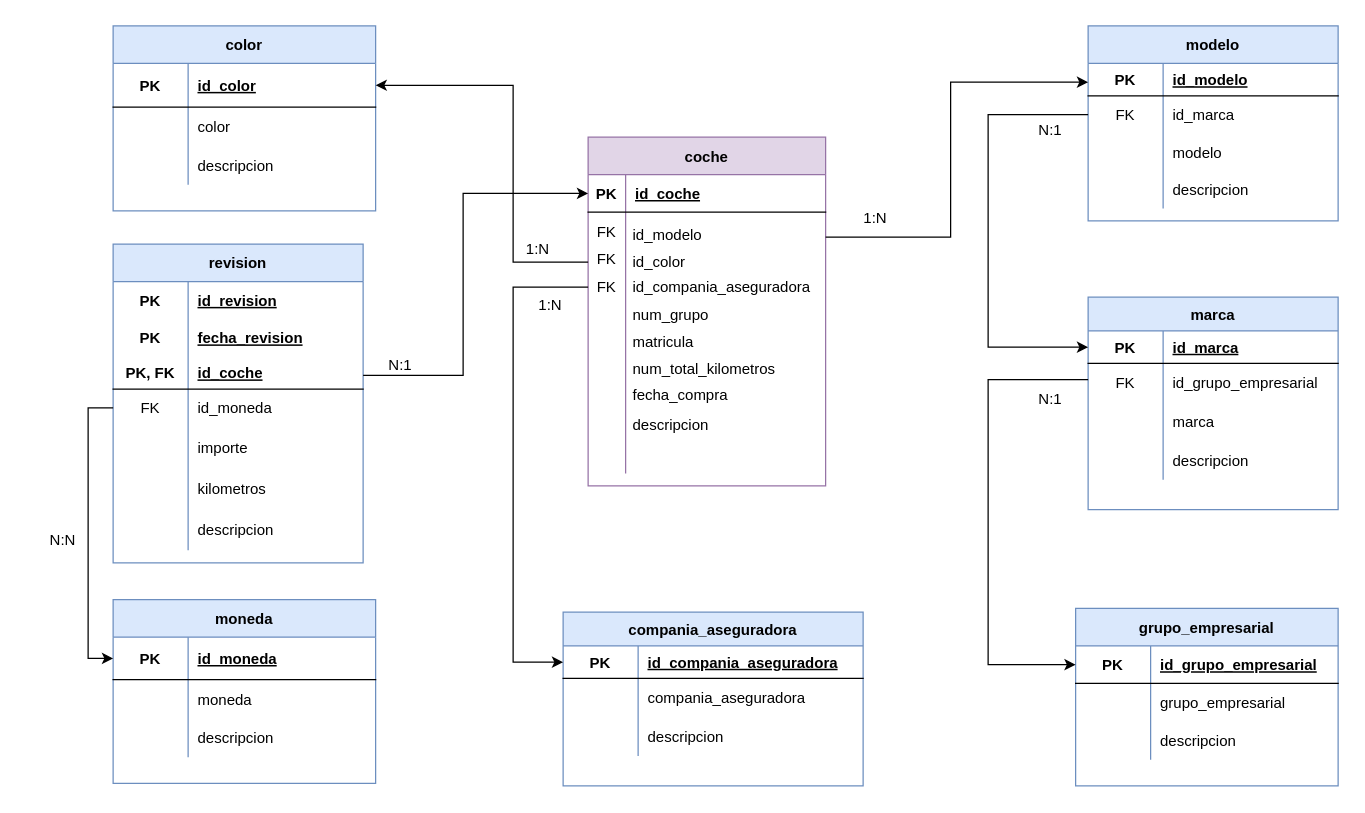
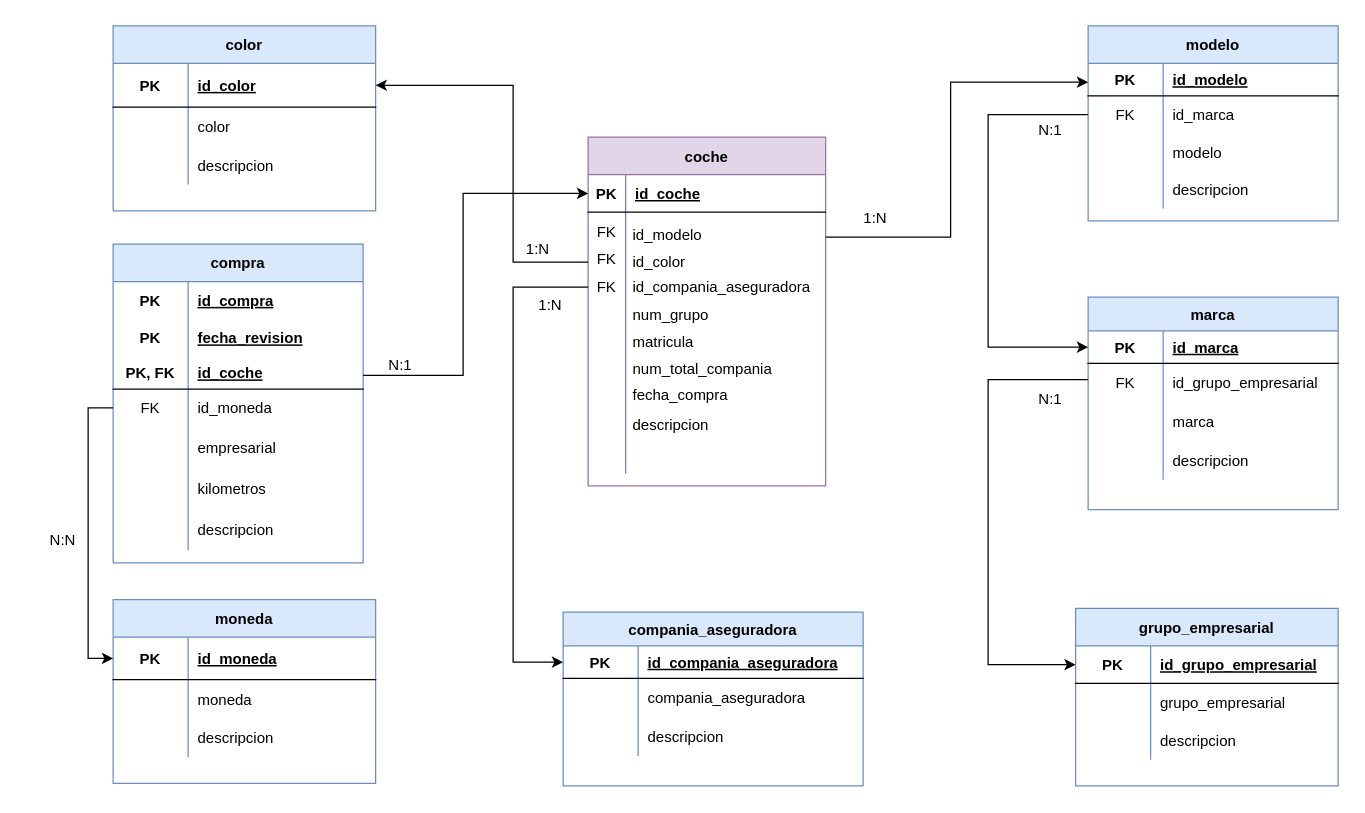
(238, 263) -> (238, 263)
(238, 301) -> (233, 301)
(711, 369) -> (704, 369)
(225, 448) -> (240, 448)
